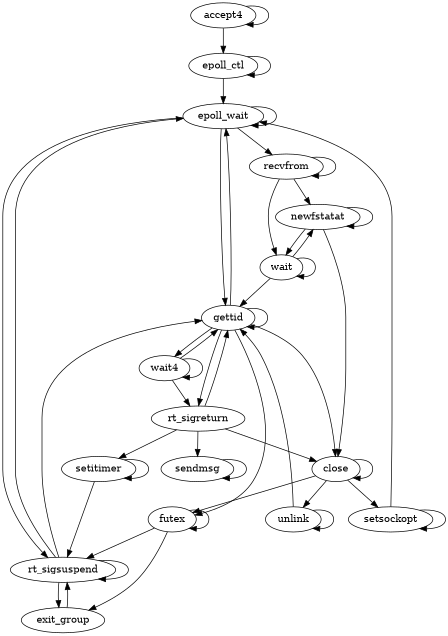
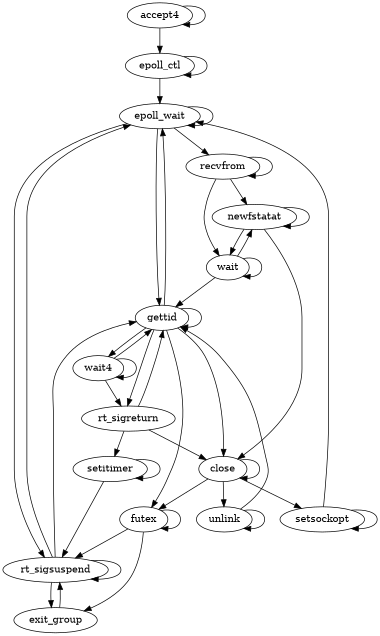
(197, 469) -> none
